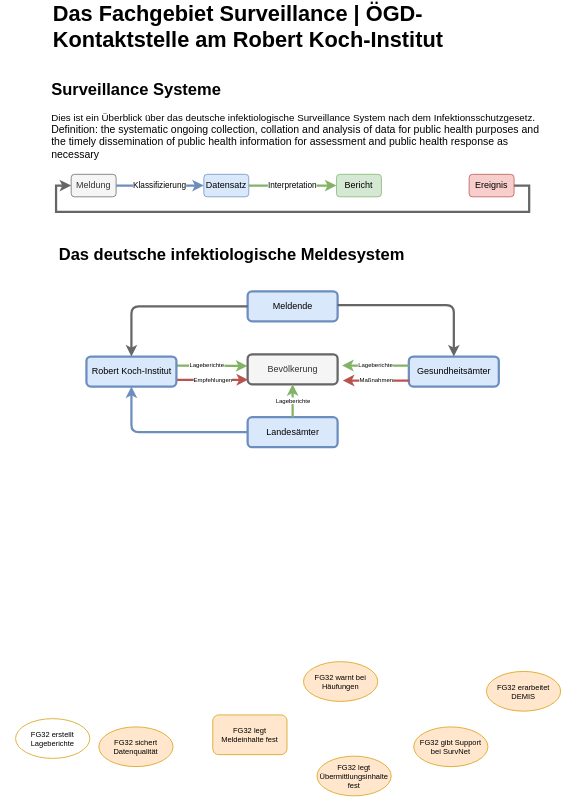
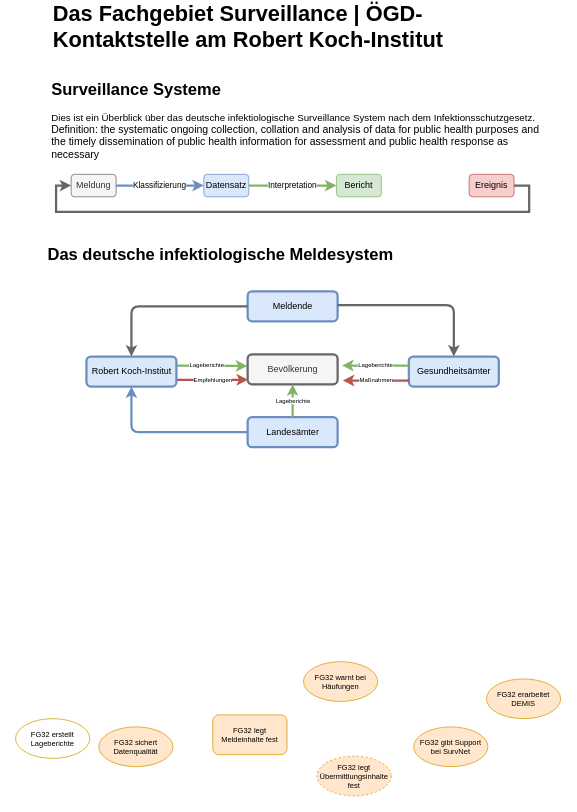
(232, 255) -> (221, 255)
(524, 692) -> (524, 699)
(354, 776) -> (354, 776)
